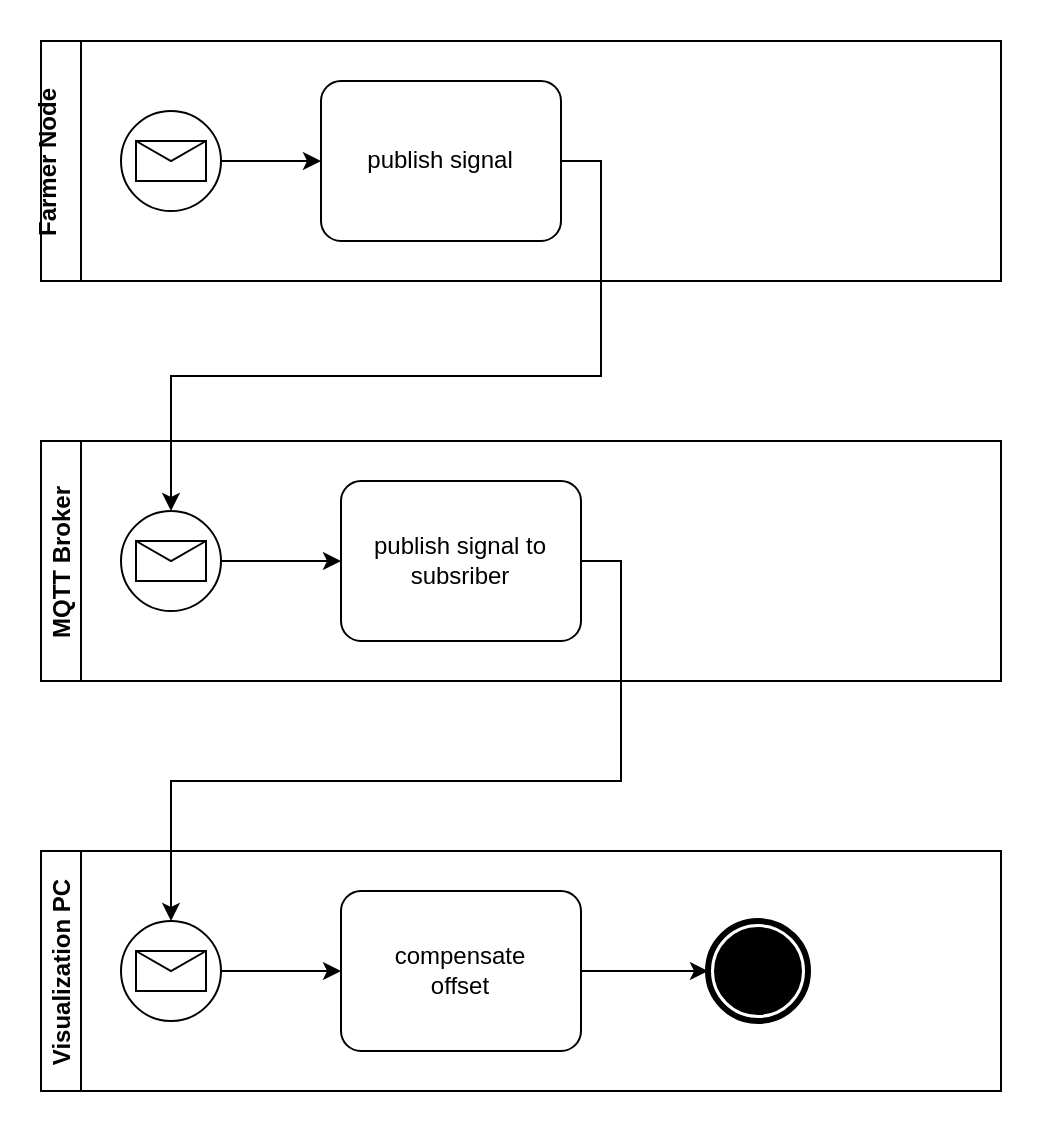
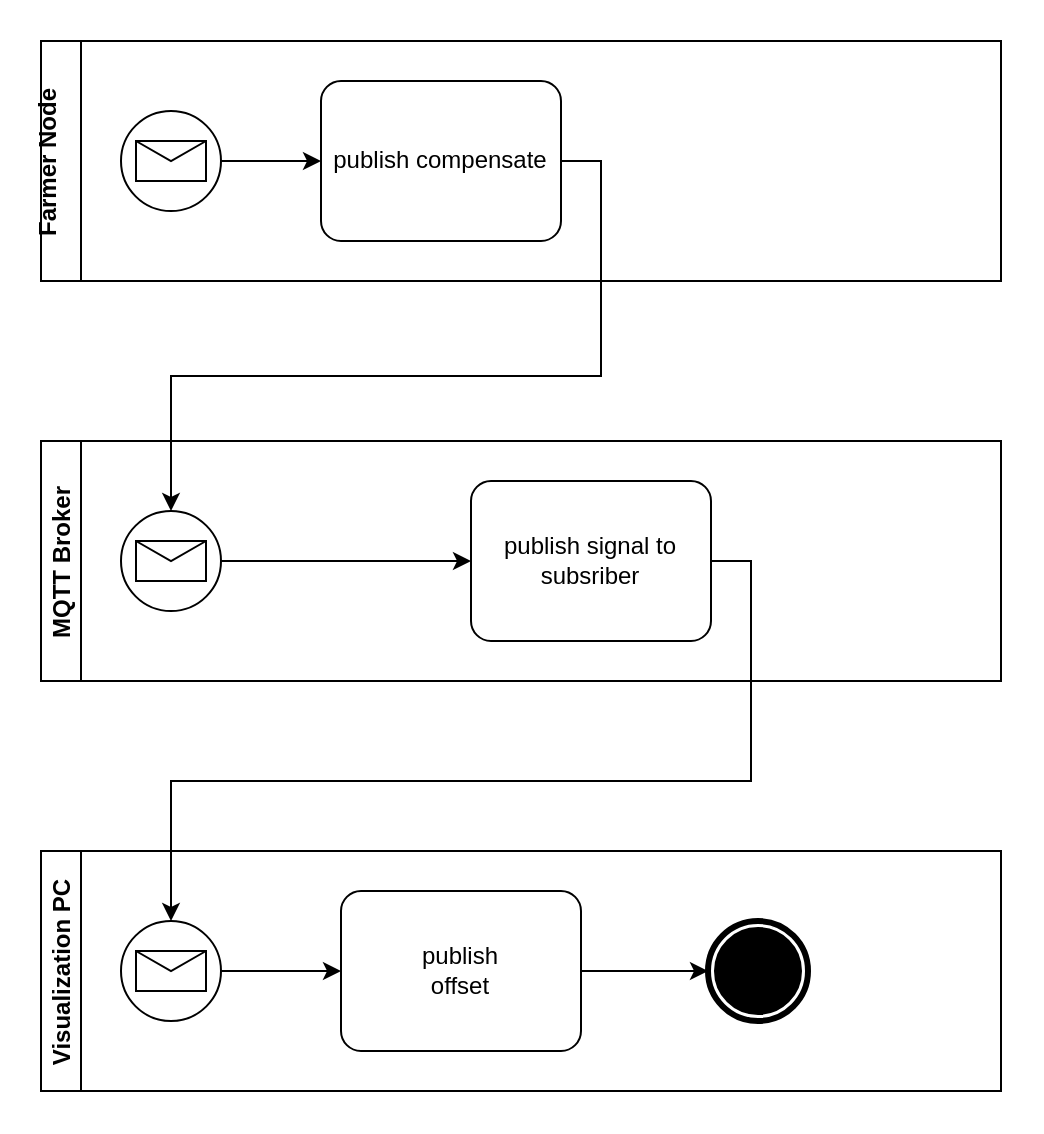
(441, 161) -> (441, 161)
(461, 561) -> (591, 561)
(461, 971) -> (461, 971)
